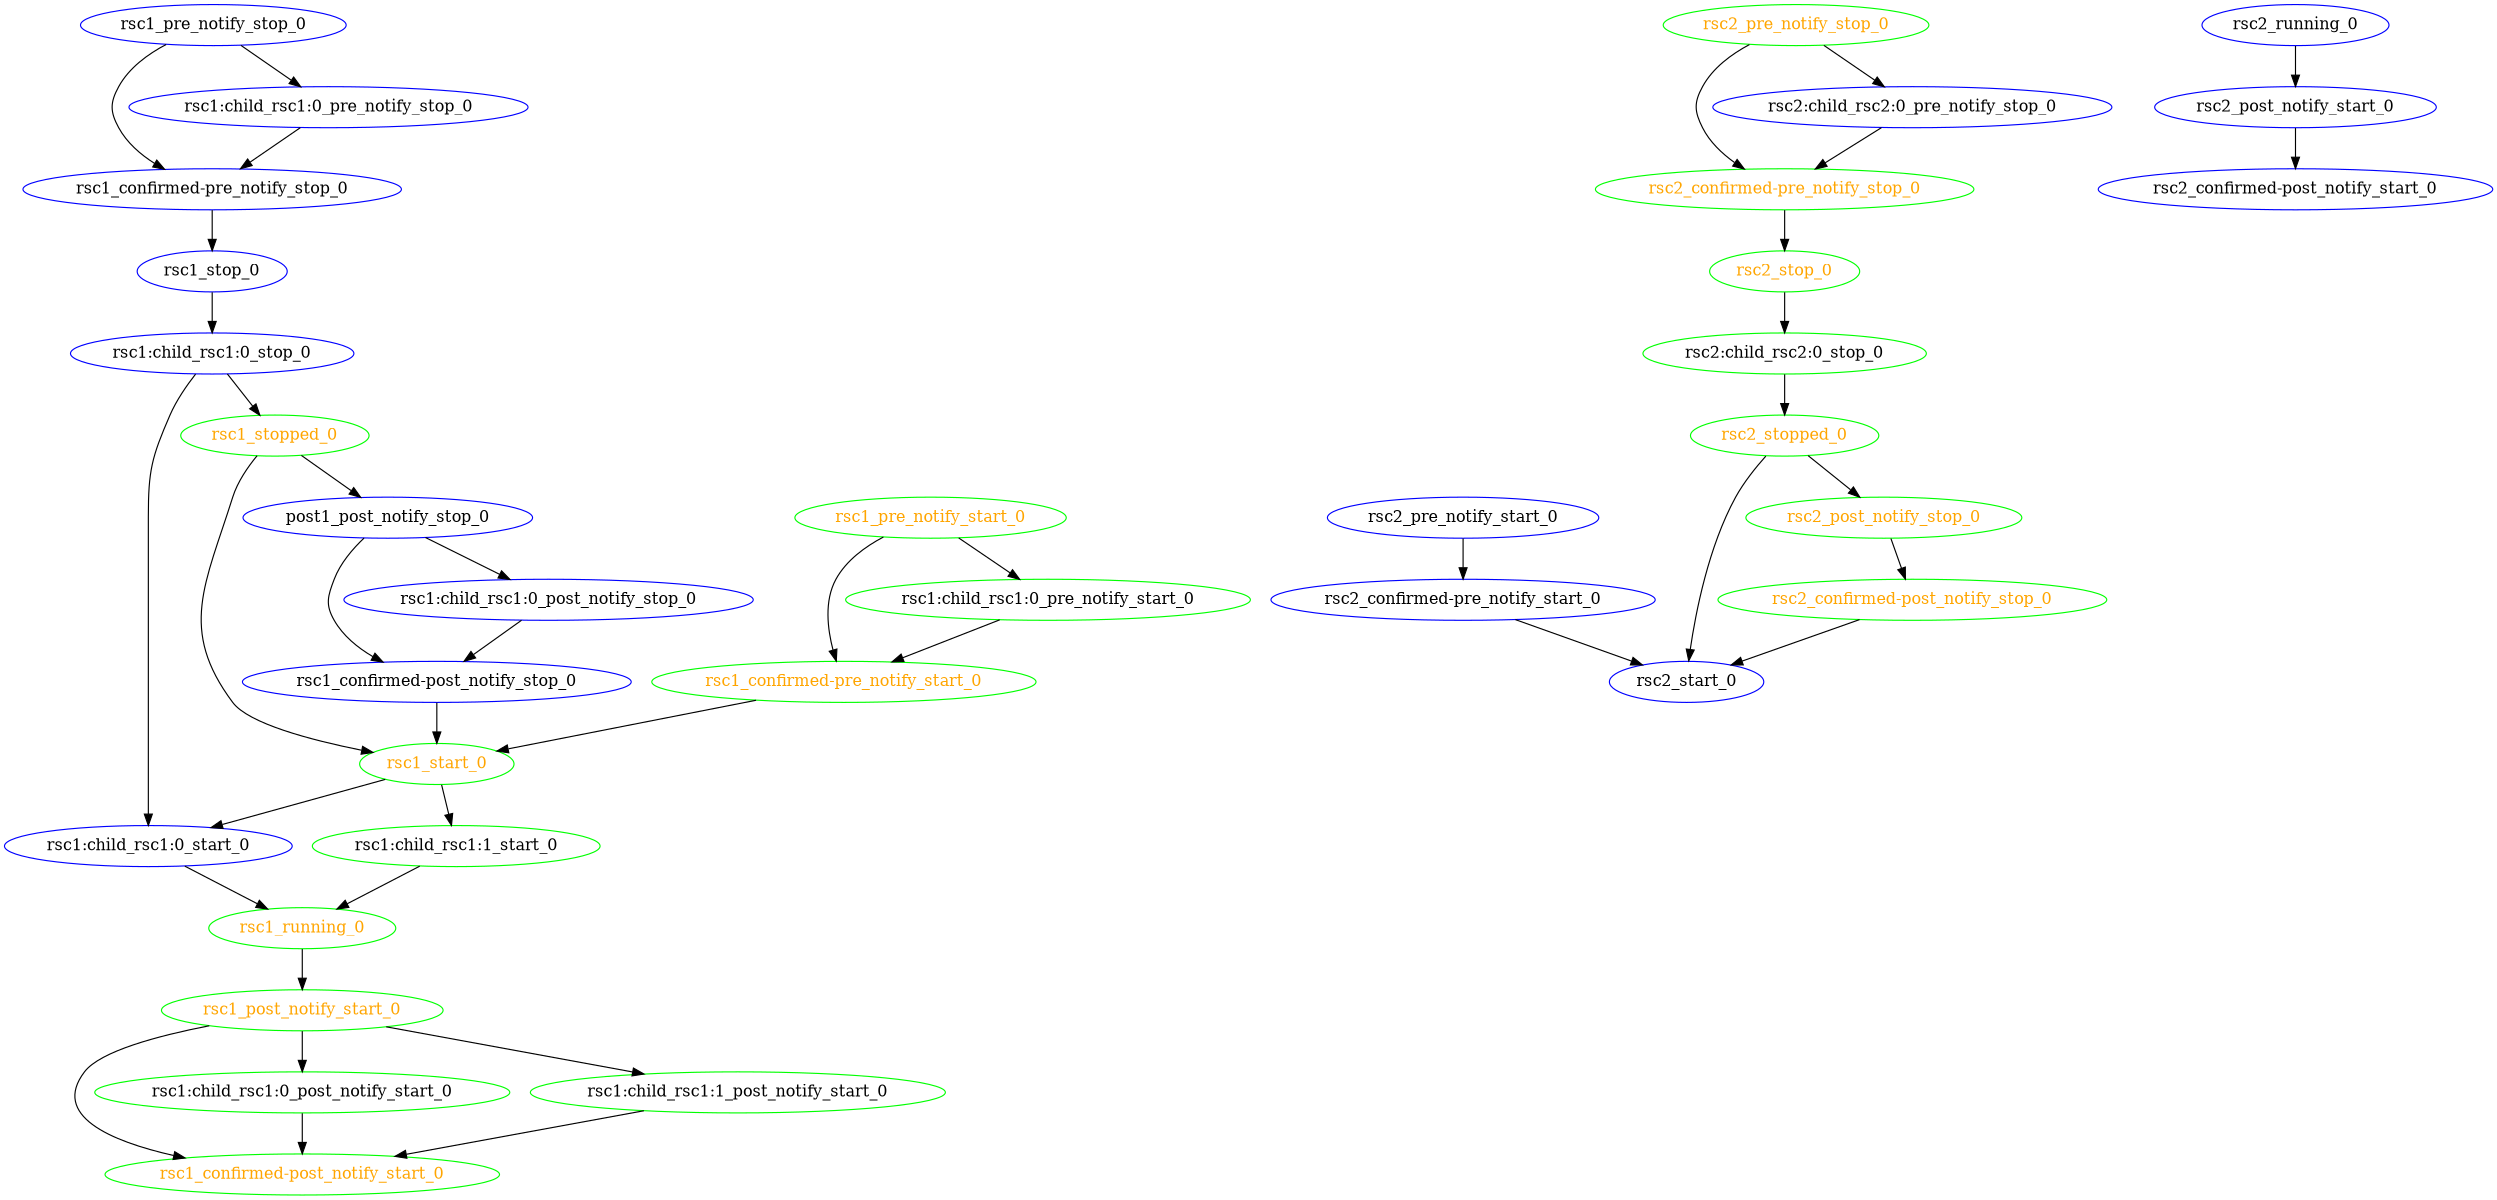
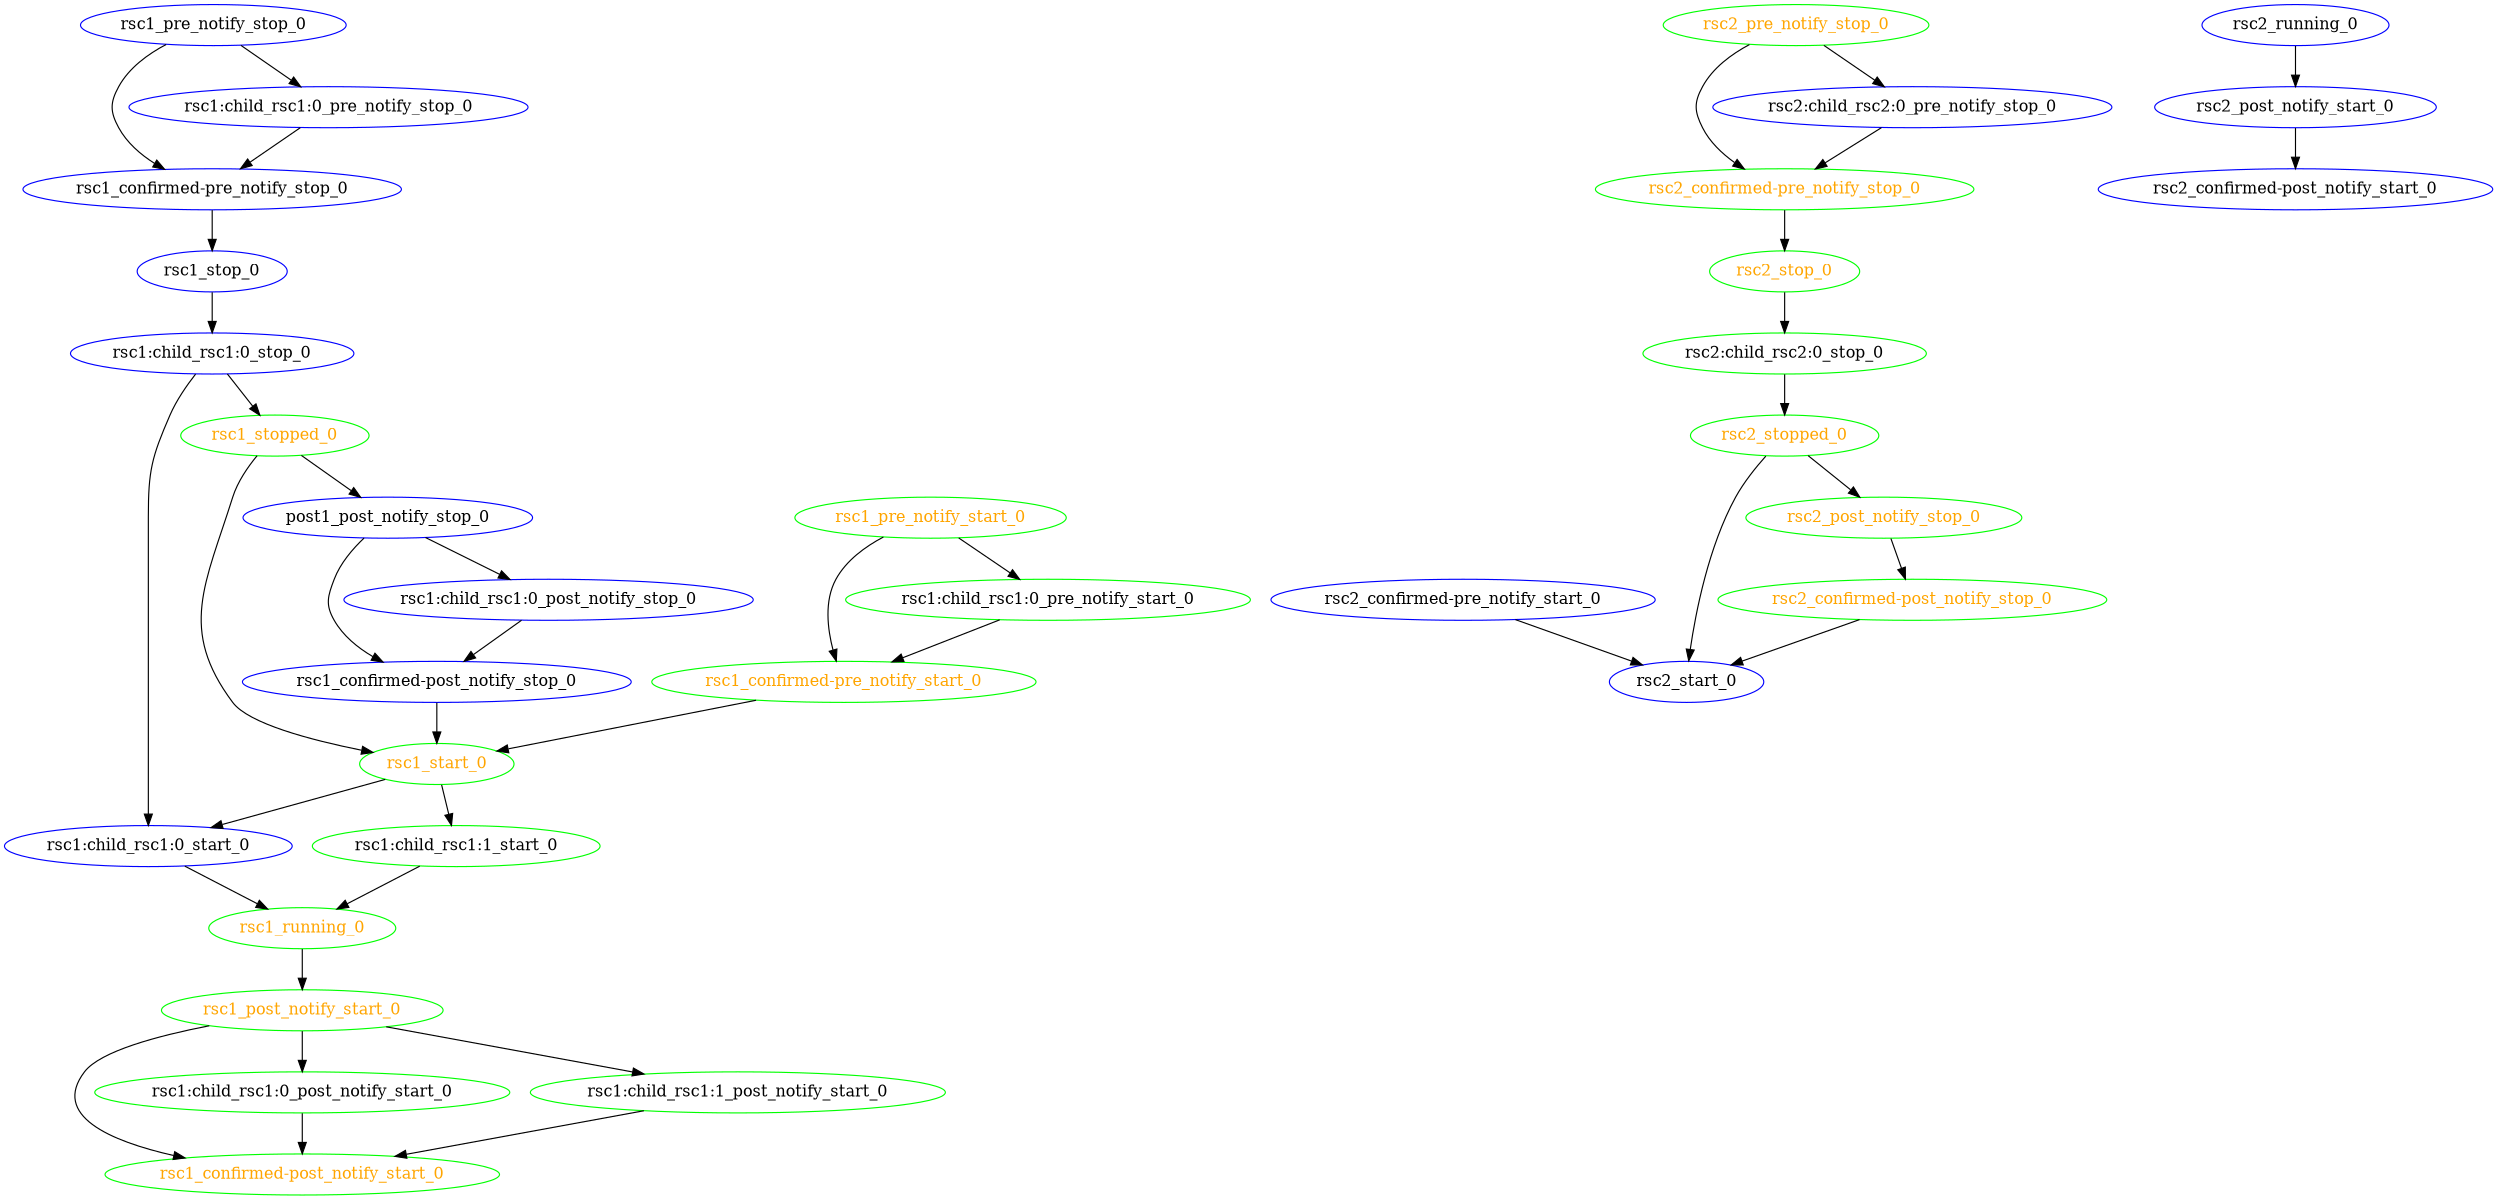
(1463, 518) -> none
